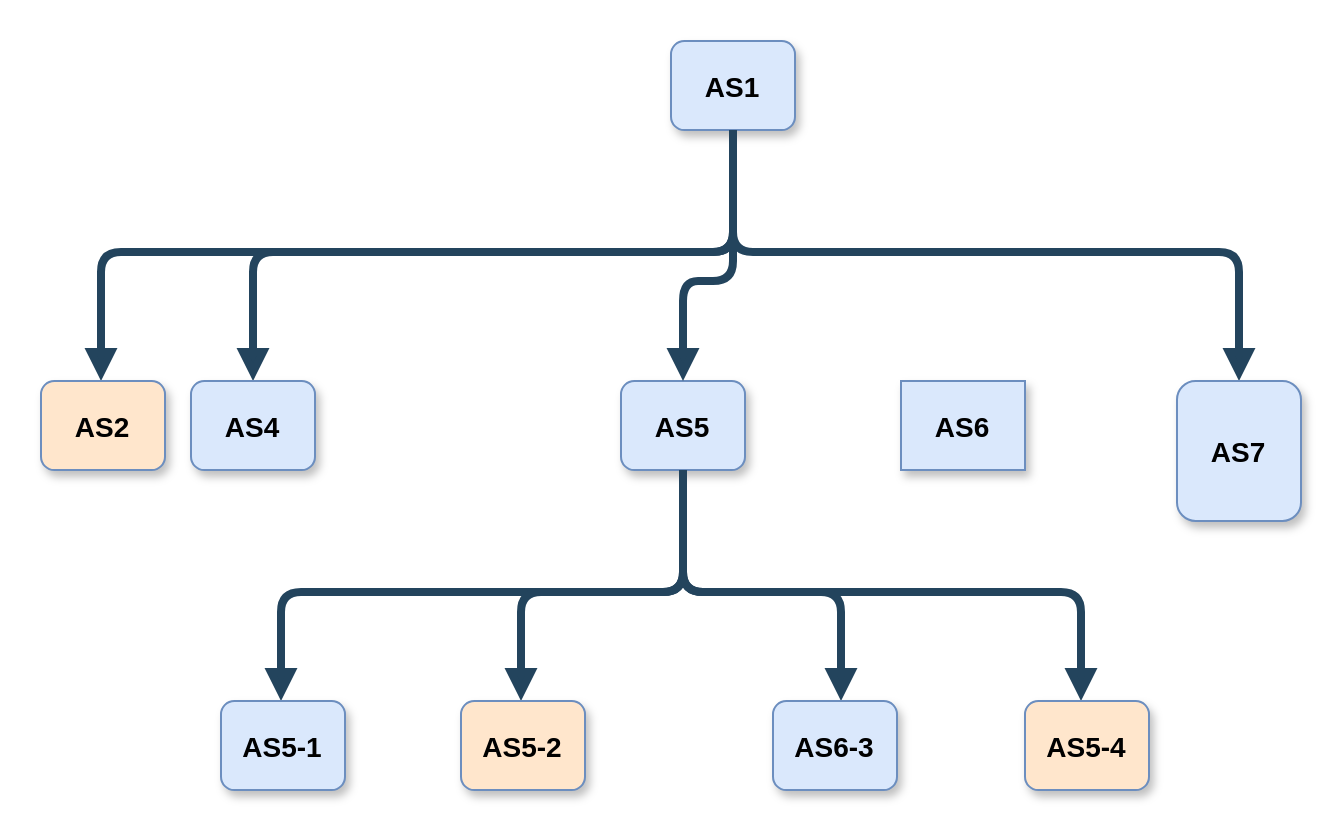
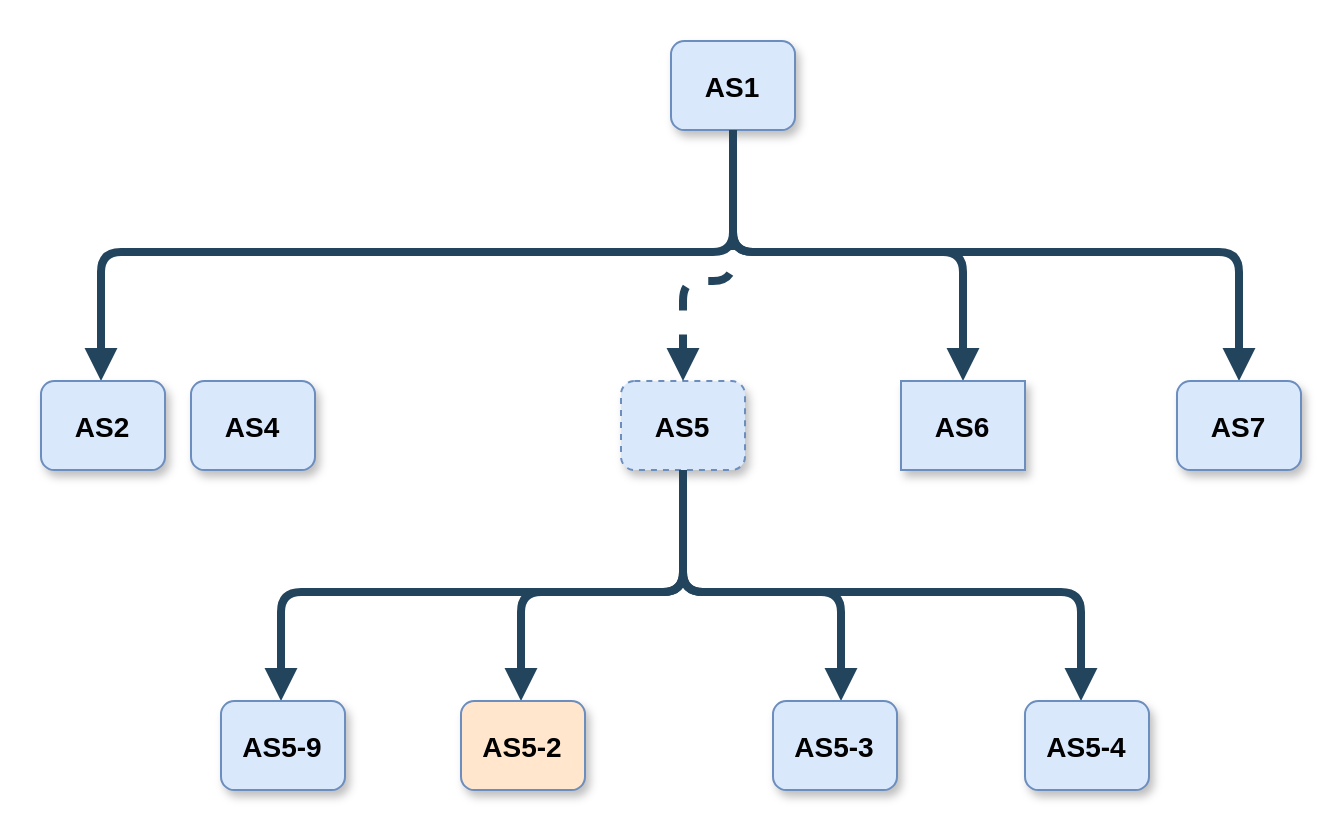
(253, 304) -> none
none -> (963, 305)
(683, 322) -> (683, 322)
(103, 426) -> (103, 426)
(683, 426) -> (683, 426)
(1239, 451) -> (1239, 426)
(1087, 746) -> (1087, 746)
(282, 747) -> (282, 747)
(834, 747) -> (834, 747)
